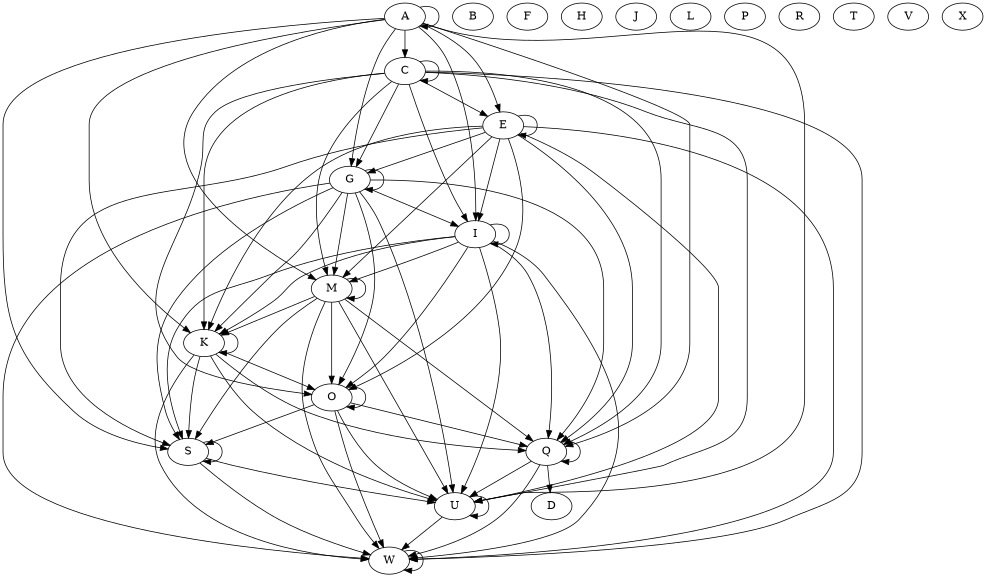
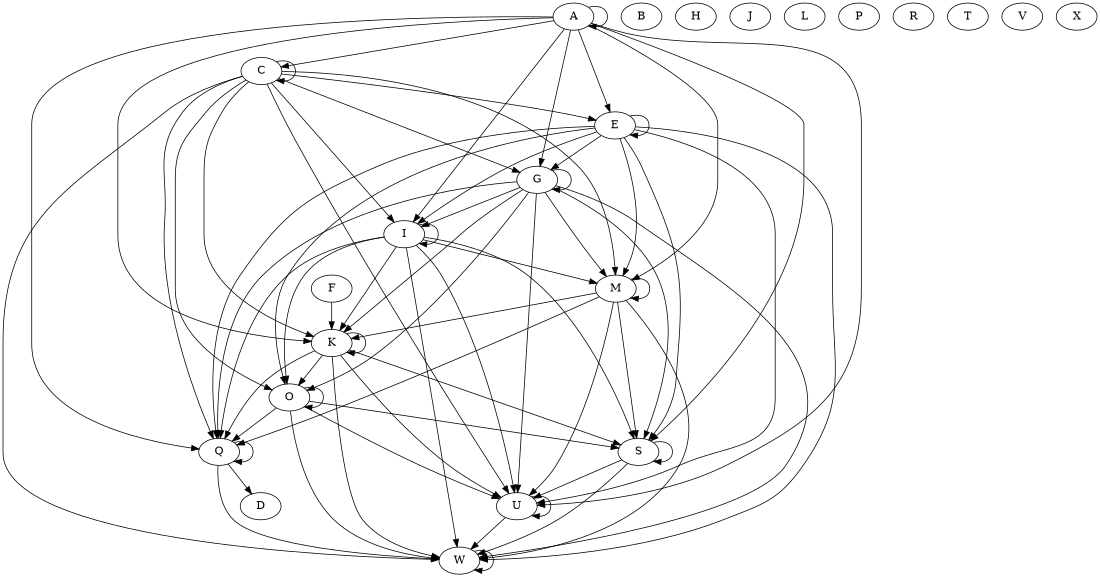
(312, 175) -> (332, 312)
(332, 339) -> none
(504, 477) -> none
